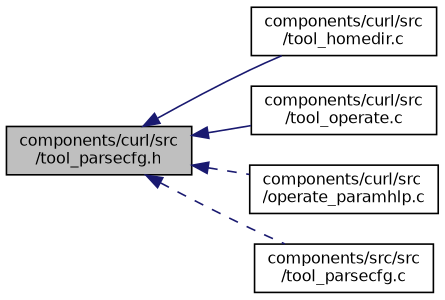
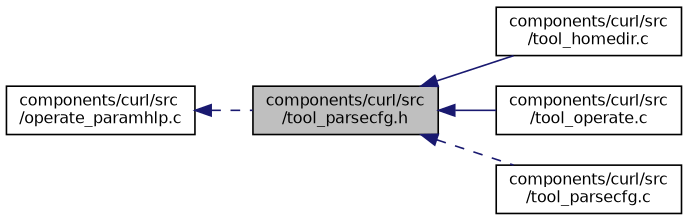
(229, 171) -> (232, 110)
(344, 268) -> (589, 189)
